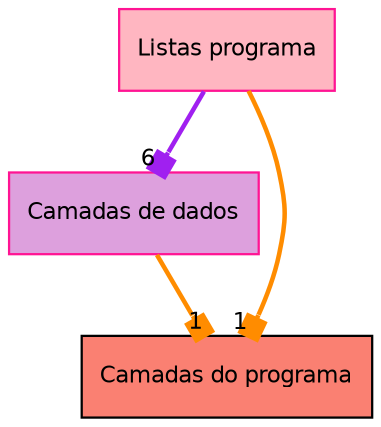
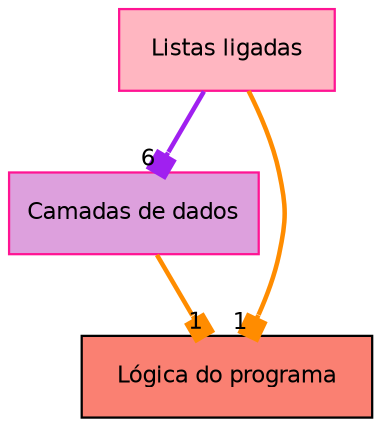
(227, 50) -> (227, 50)
(227, 377) -> (227, 377)
